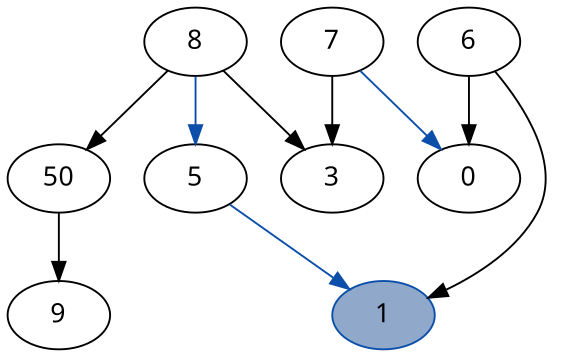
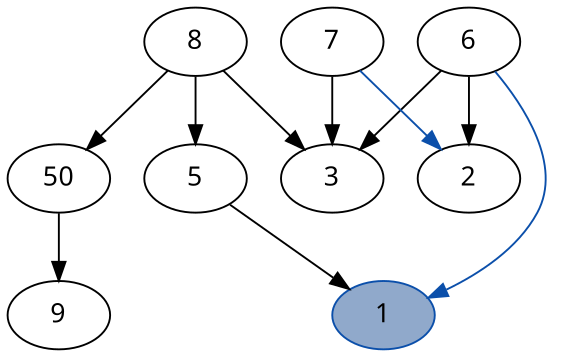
(196, 101) -> (196, 101)
none -> (409, 102)
(469, 178) -> (469, 178)
(543, 196) -> (543, 196)
(282, 241) -> (282, 241)
